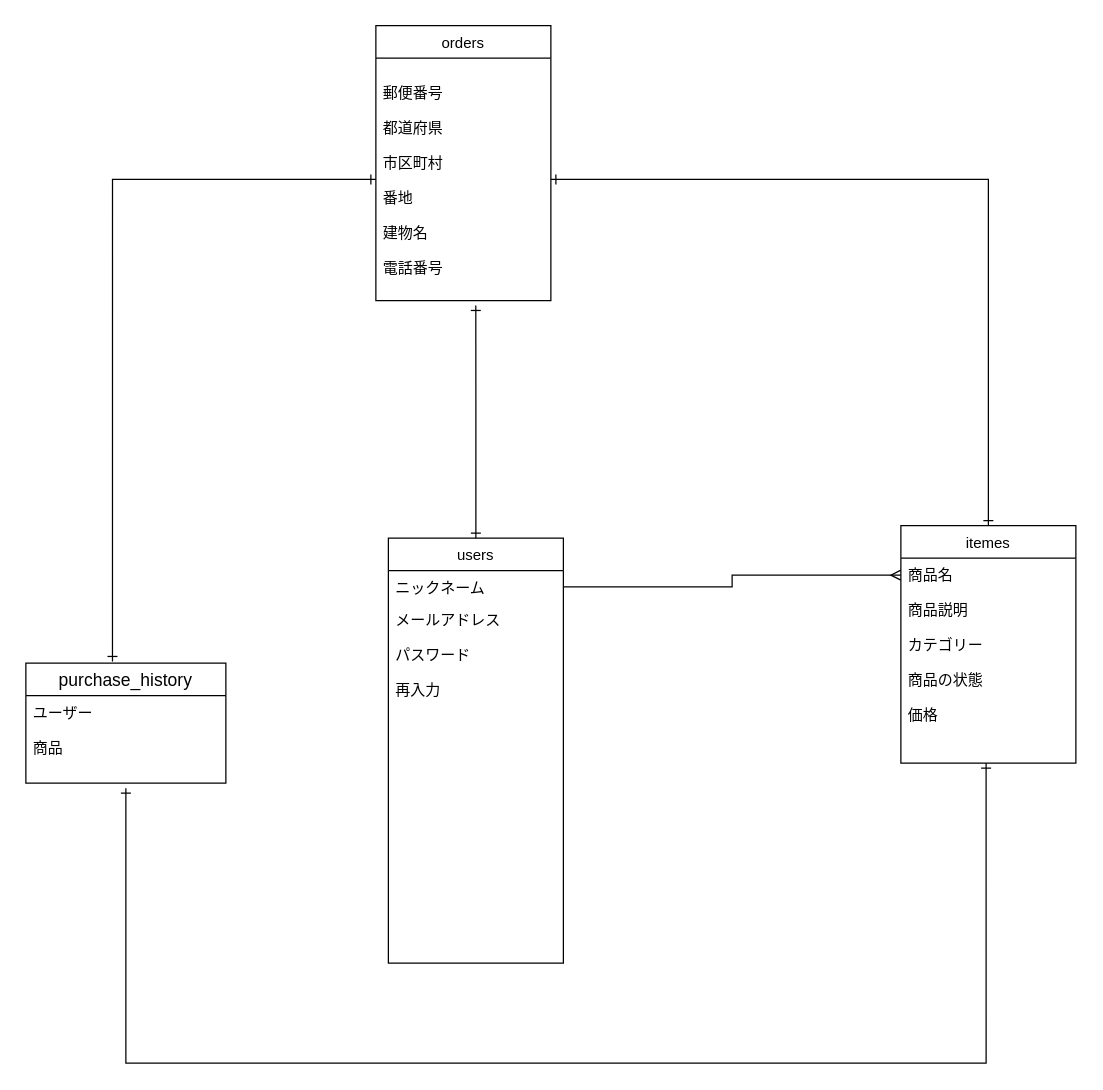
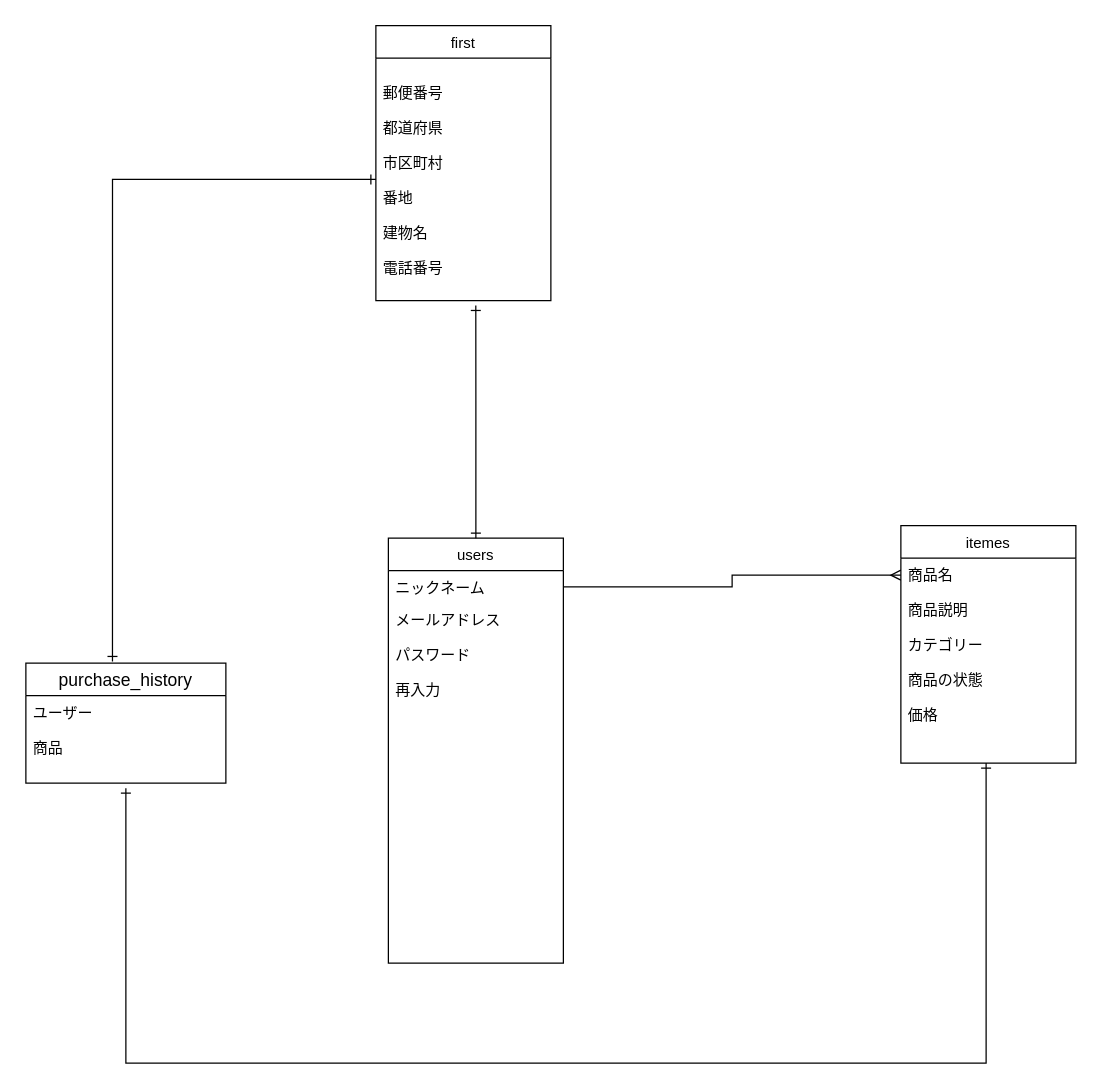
(463, 43) -> (463, 43)
(941, 179) -> none
